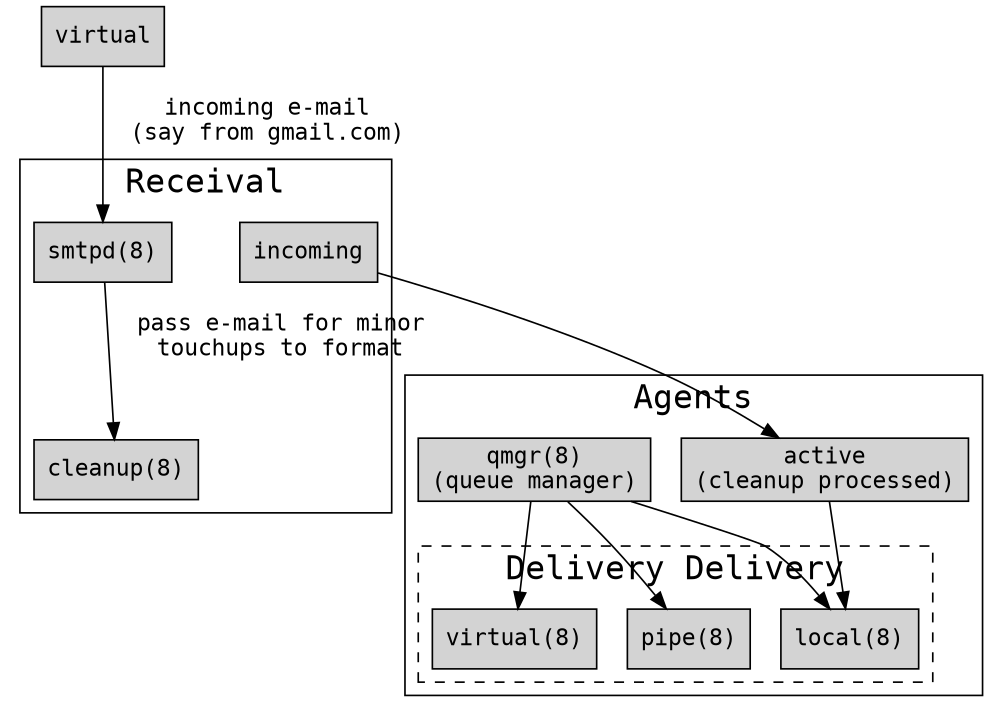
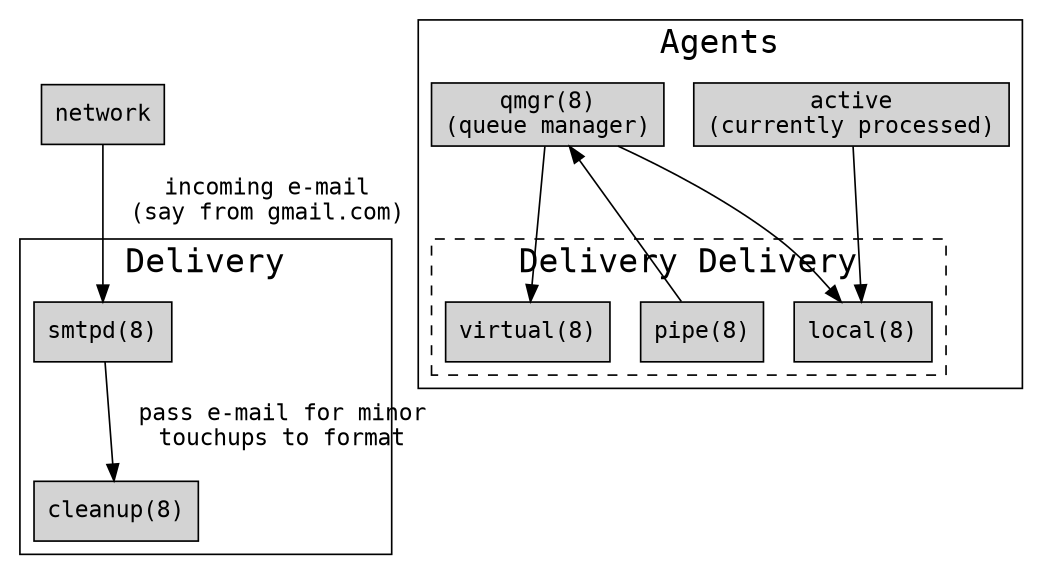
(103, 37) -> (103, 115)
(206, 184) -> (206, 264)
(309, 252) -> none
(825, 470) -> (851, 115)
(622, 556) -> (628, 227)
